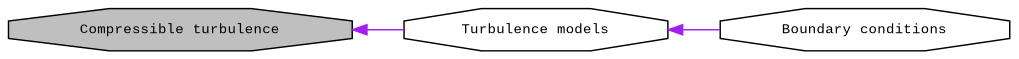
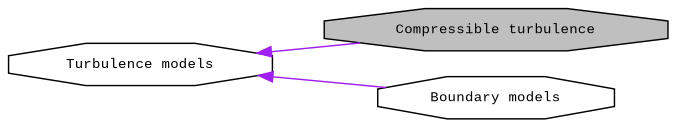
(385, 30) -> (316, 47)
(865, 30) -> (496, 98)
